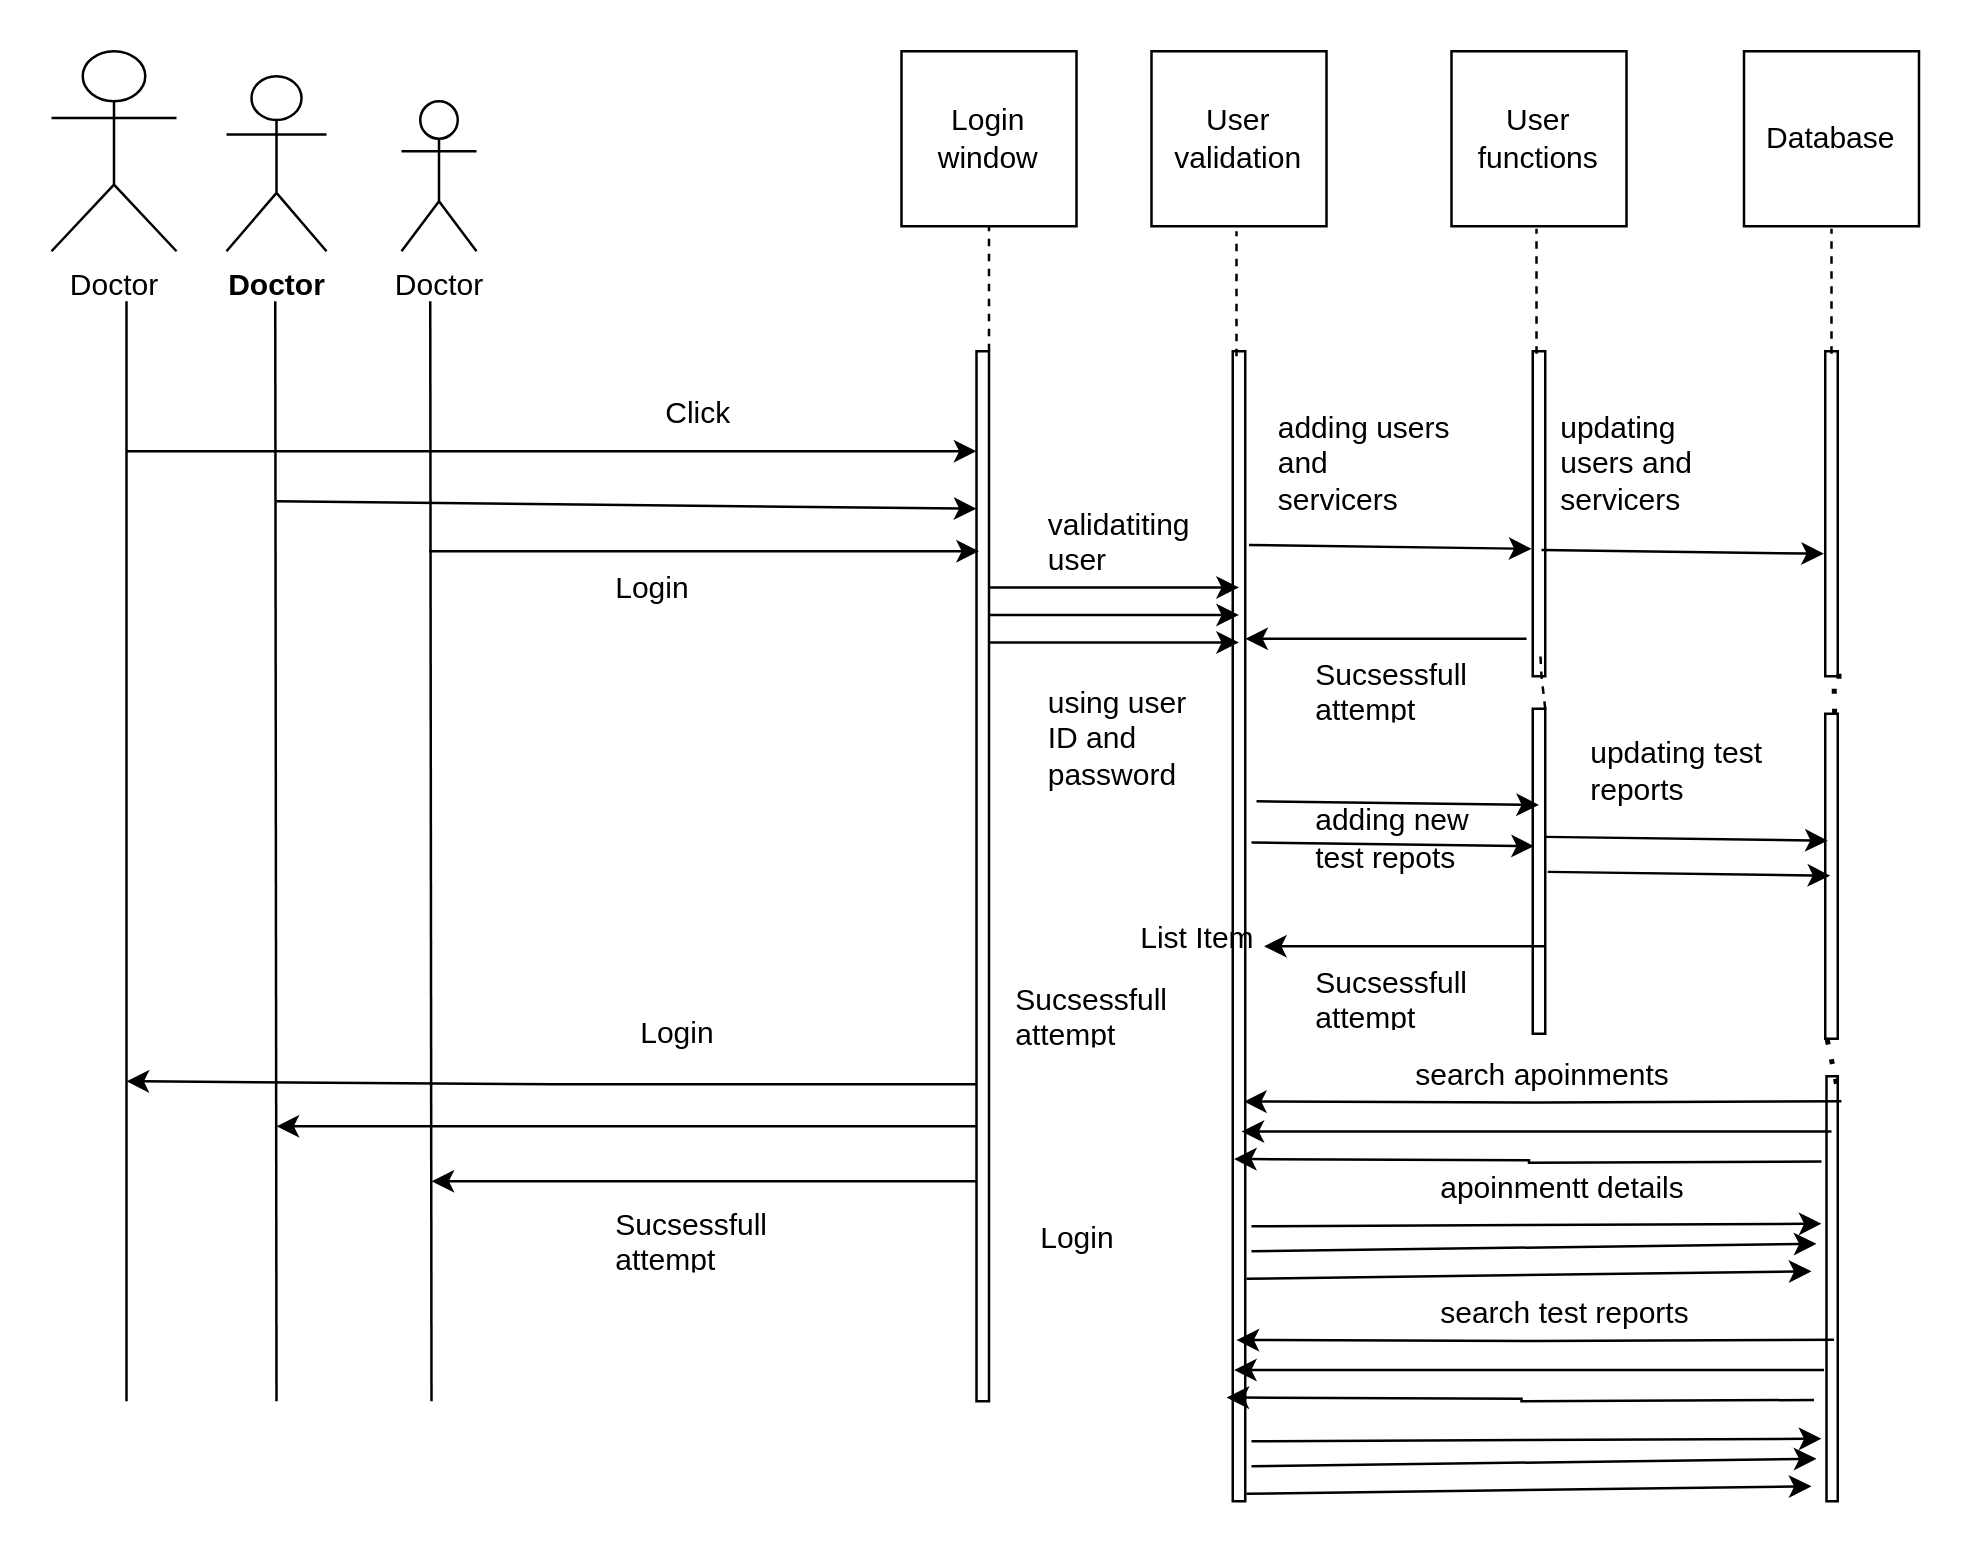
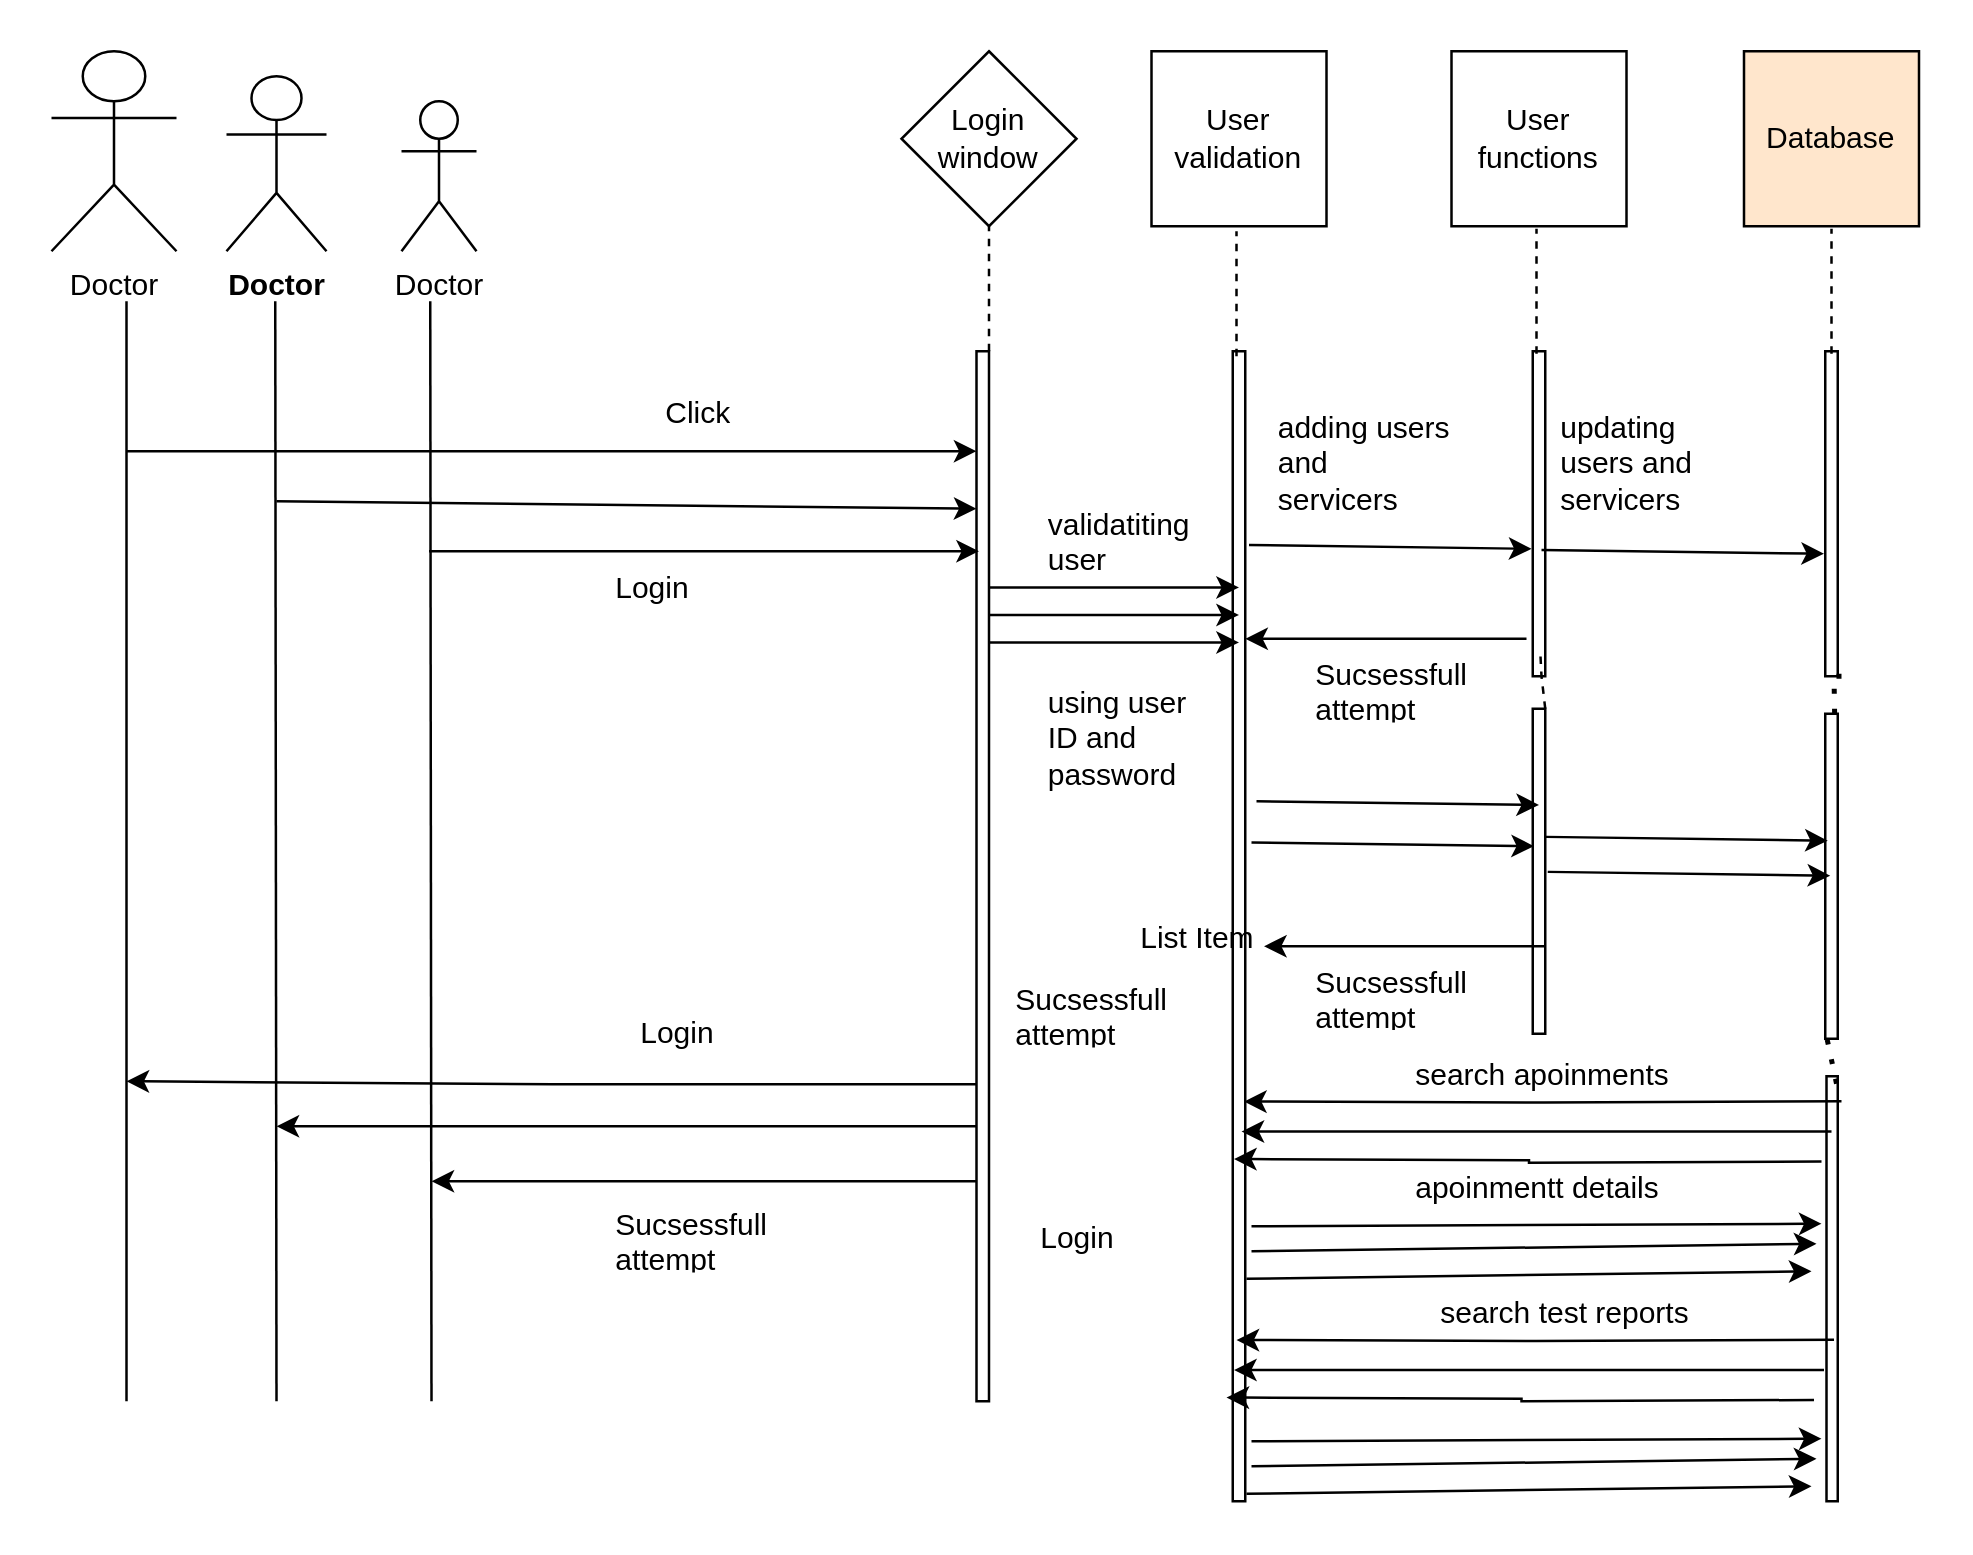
(989, 139) -> (989, 139)
(1831, 139) -> (1831, 139)
(1676, 771) -> none
(1401, 839) -> none
(1601, 1189) -> (1576, 1189)
